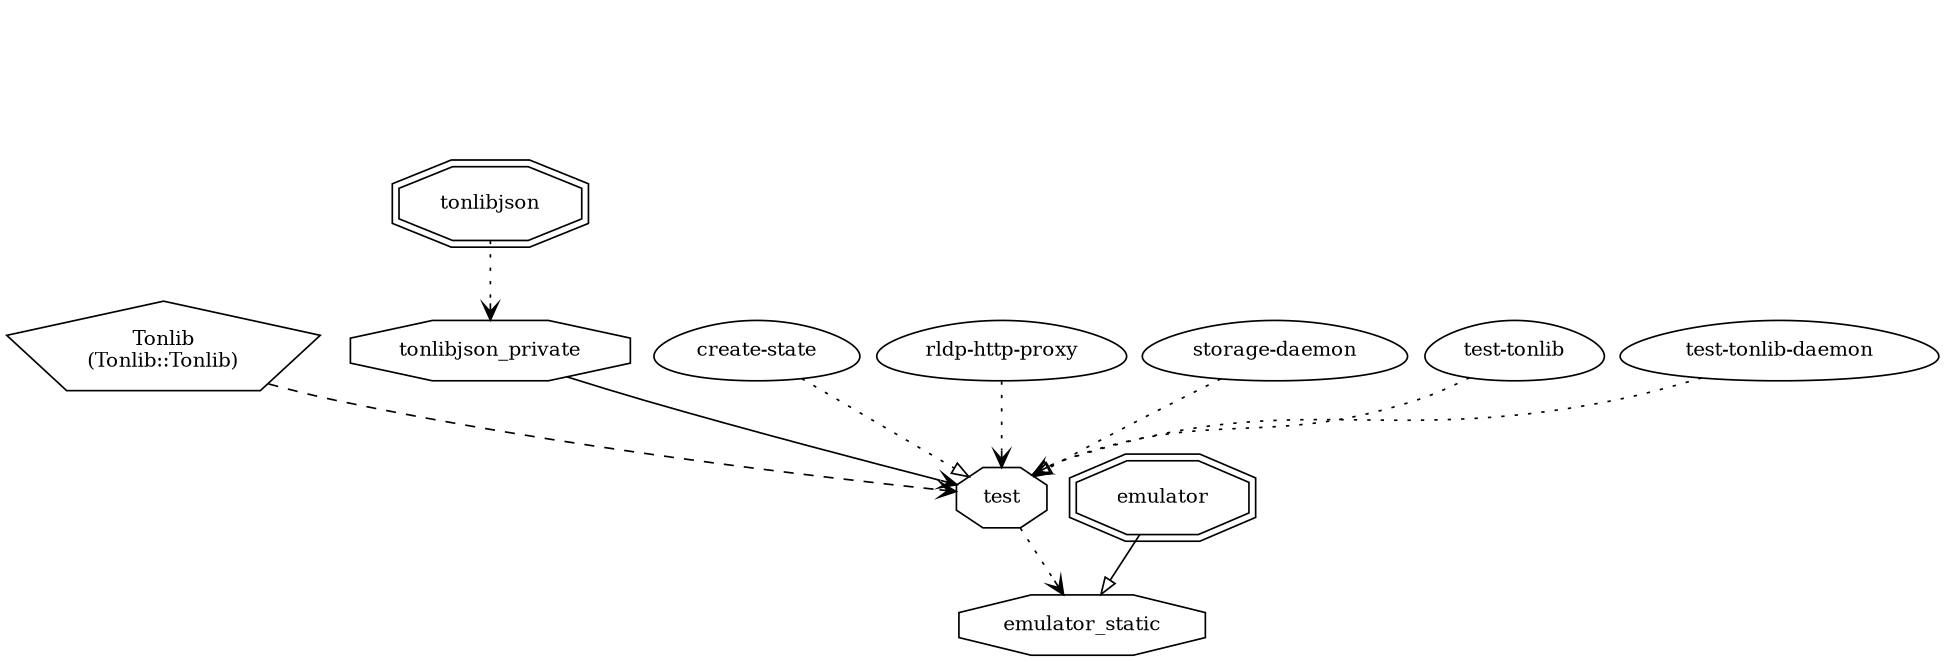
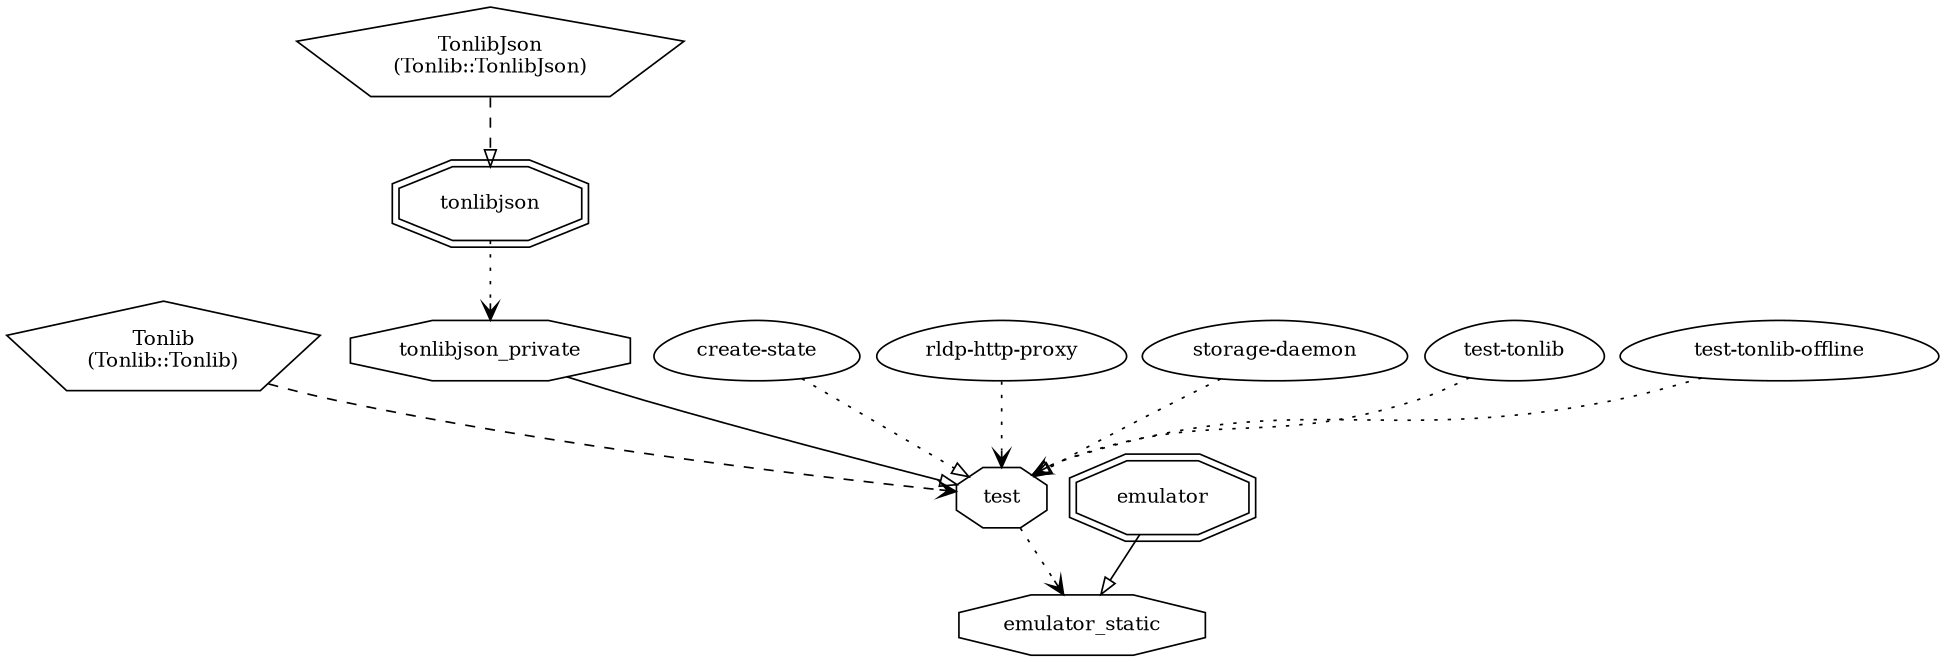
none -> (490, 57)
(1779, 351) -> (1779, 351)
(753, 431) -> (753, 431)
